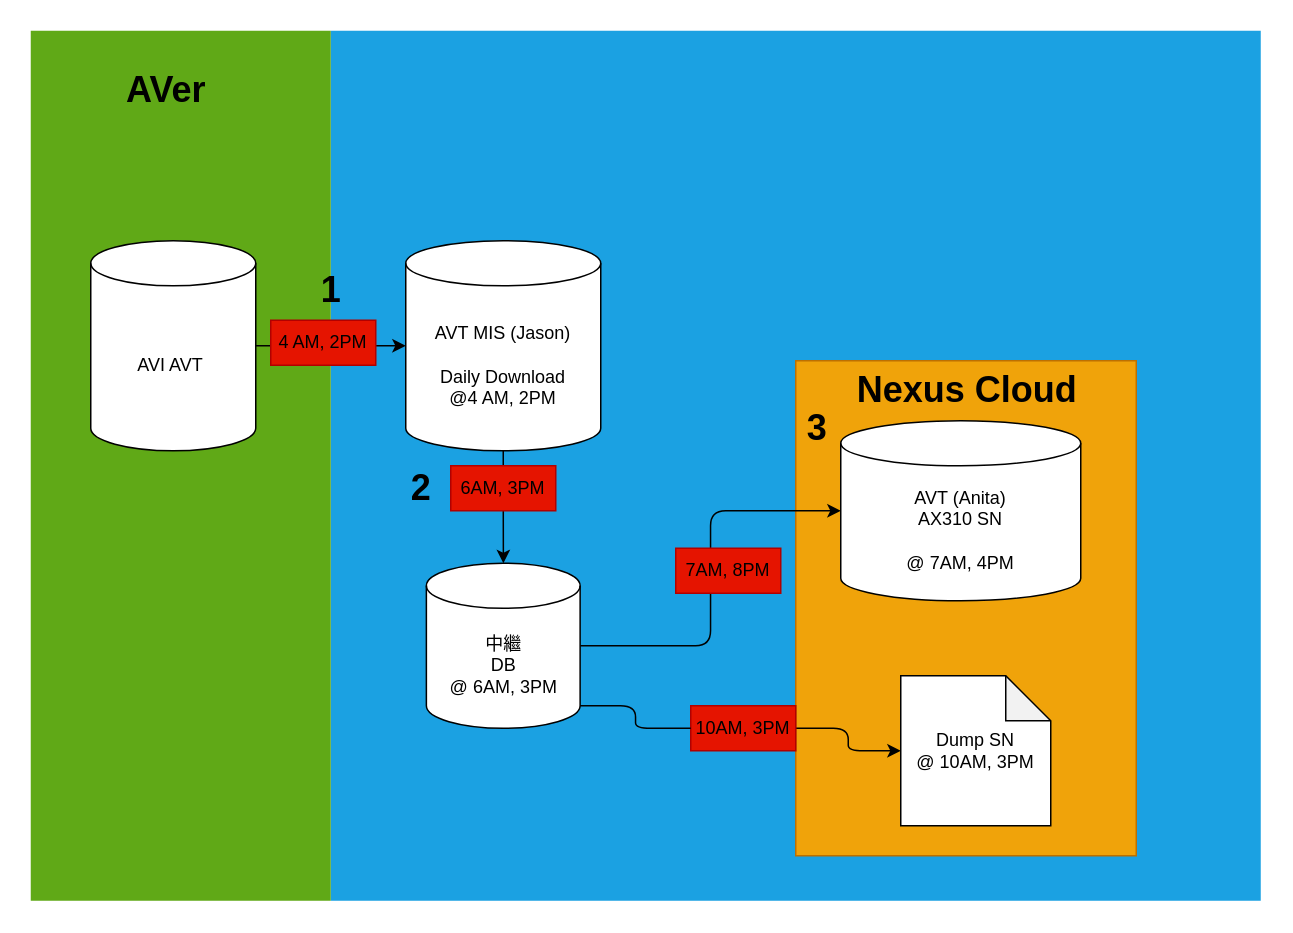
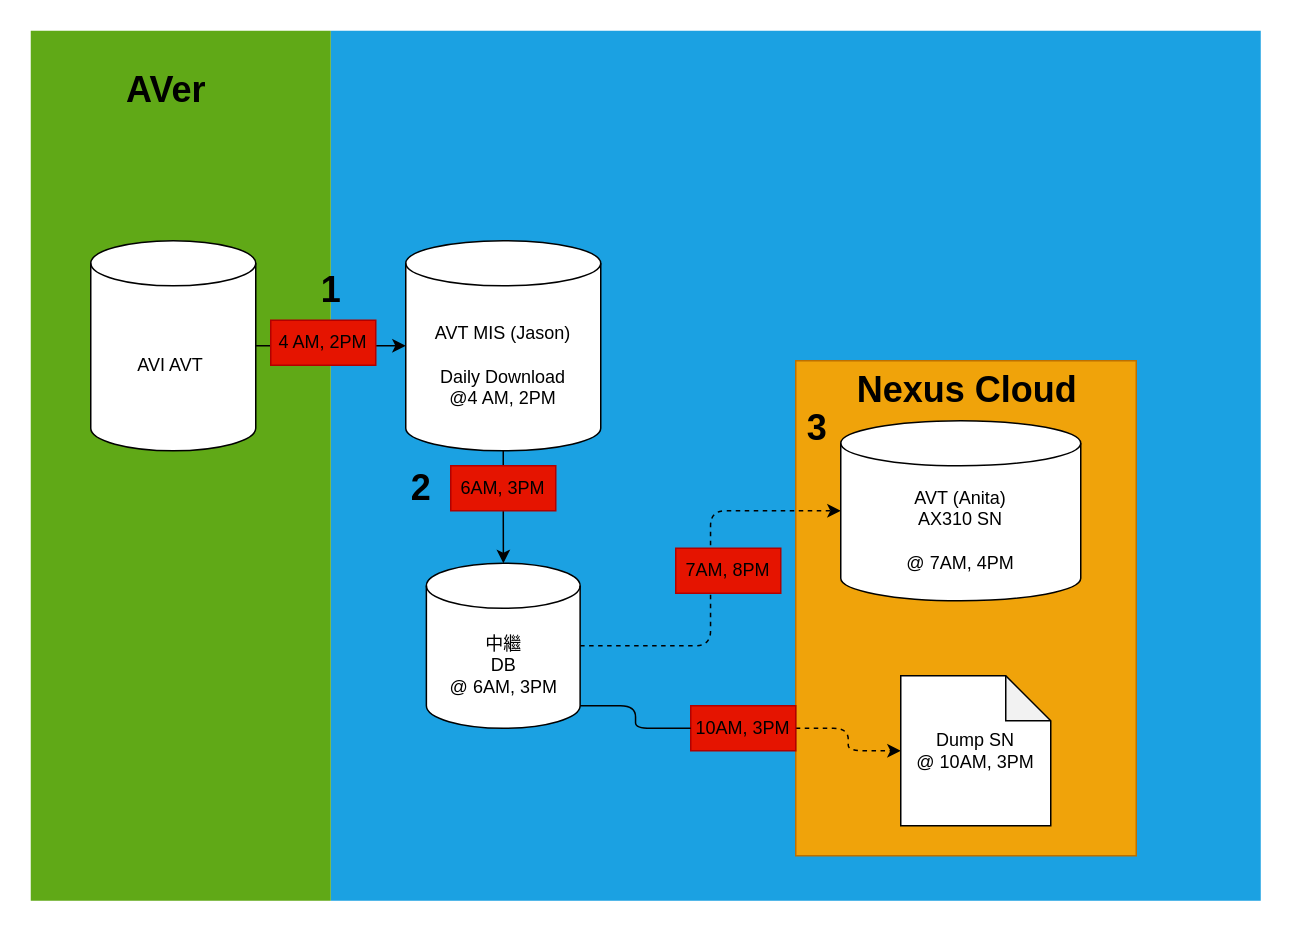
(668, 646) -> (668, 646)
(848, 735) -> (848, 735)
